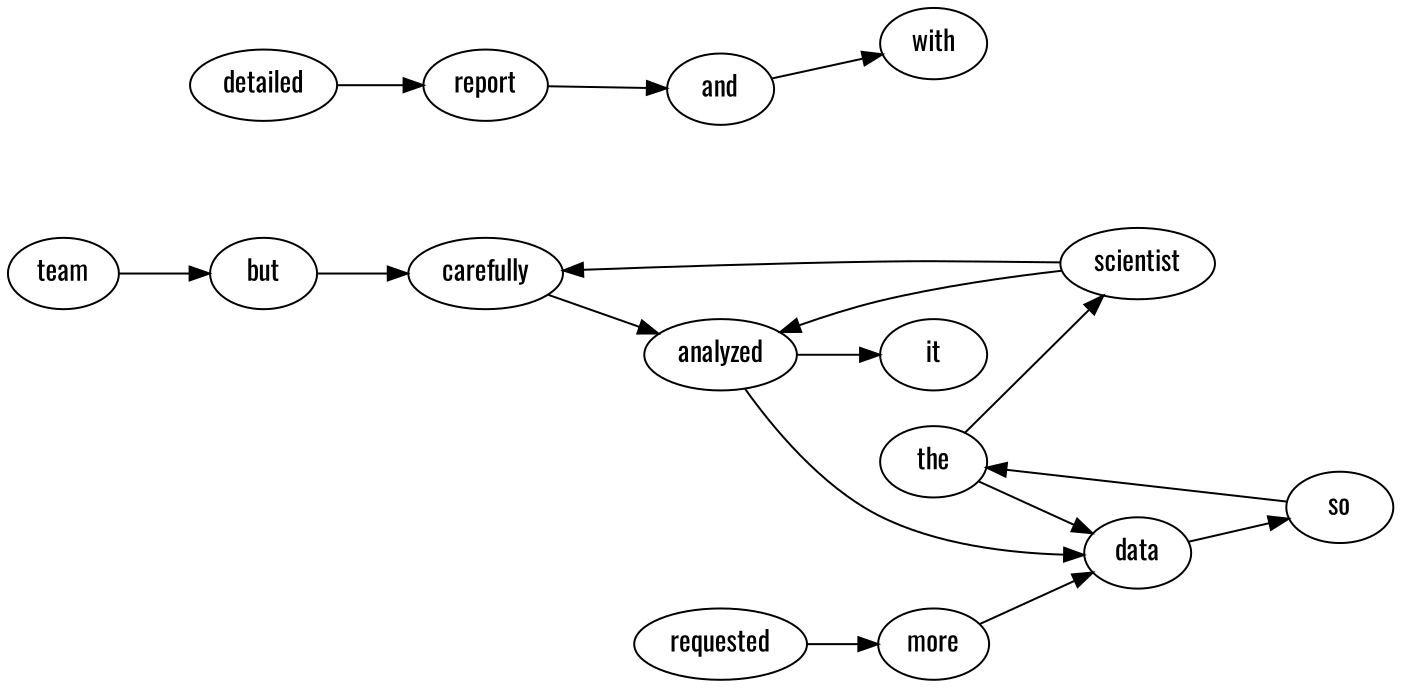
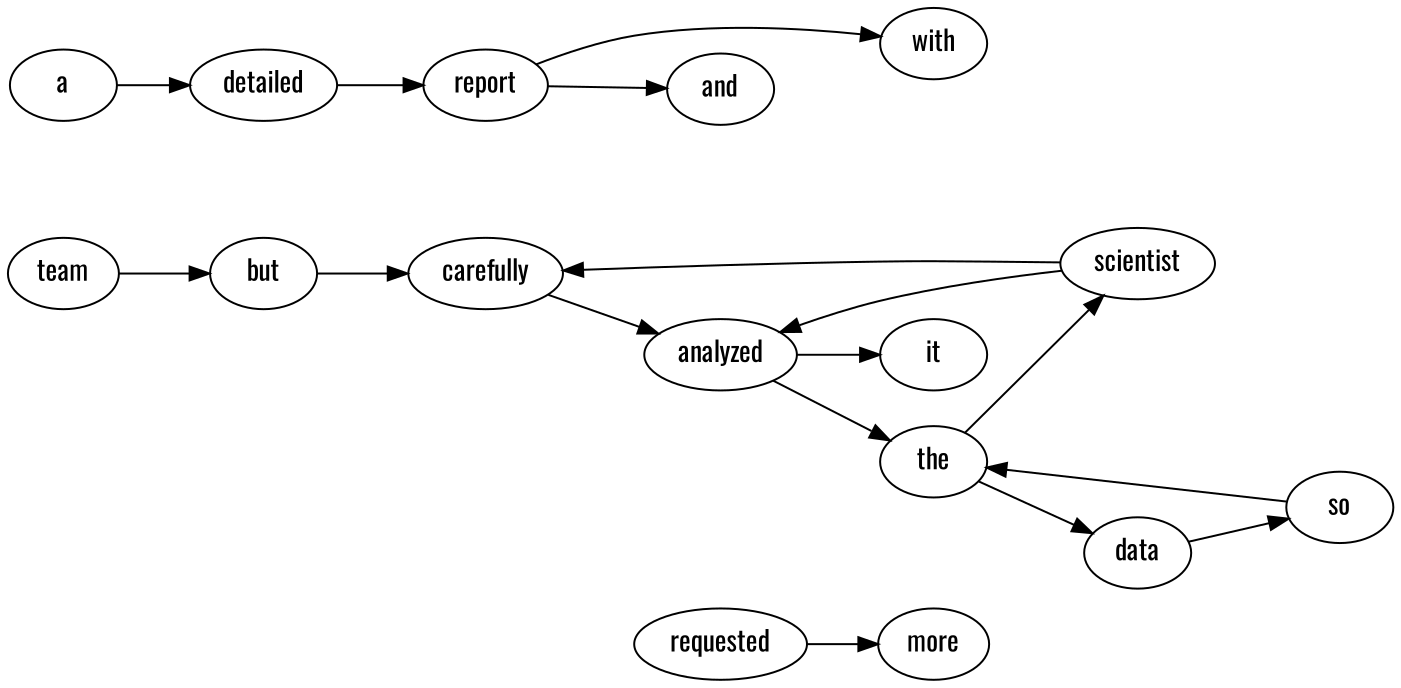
(817, 68) -> (696, 29)
none -> (63, 85)
(881, 516) -> (822, 406)
(1027, 602) -> none
